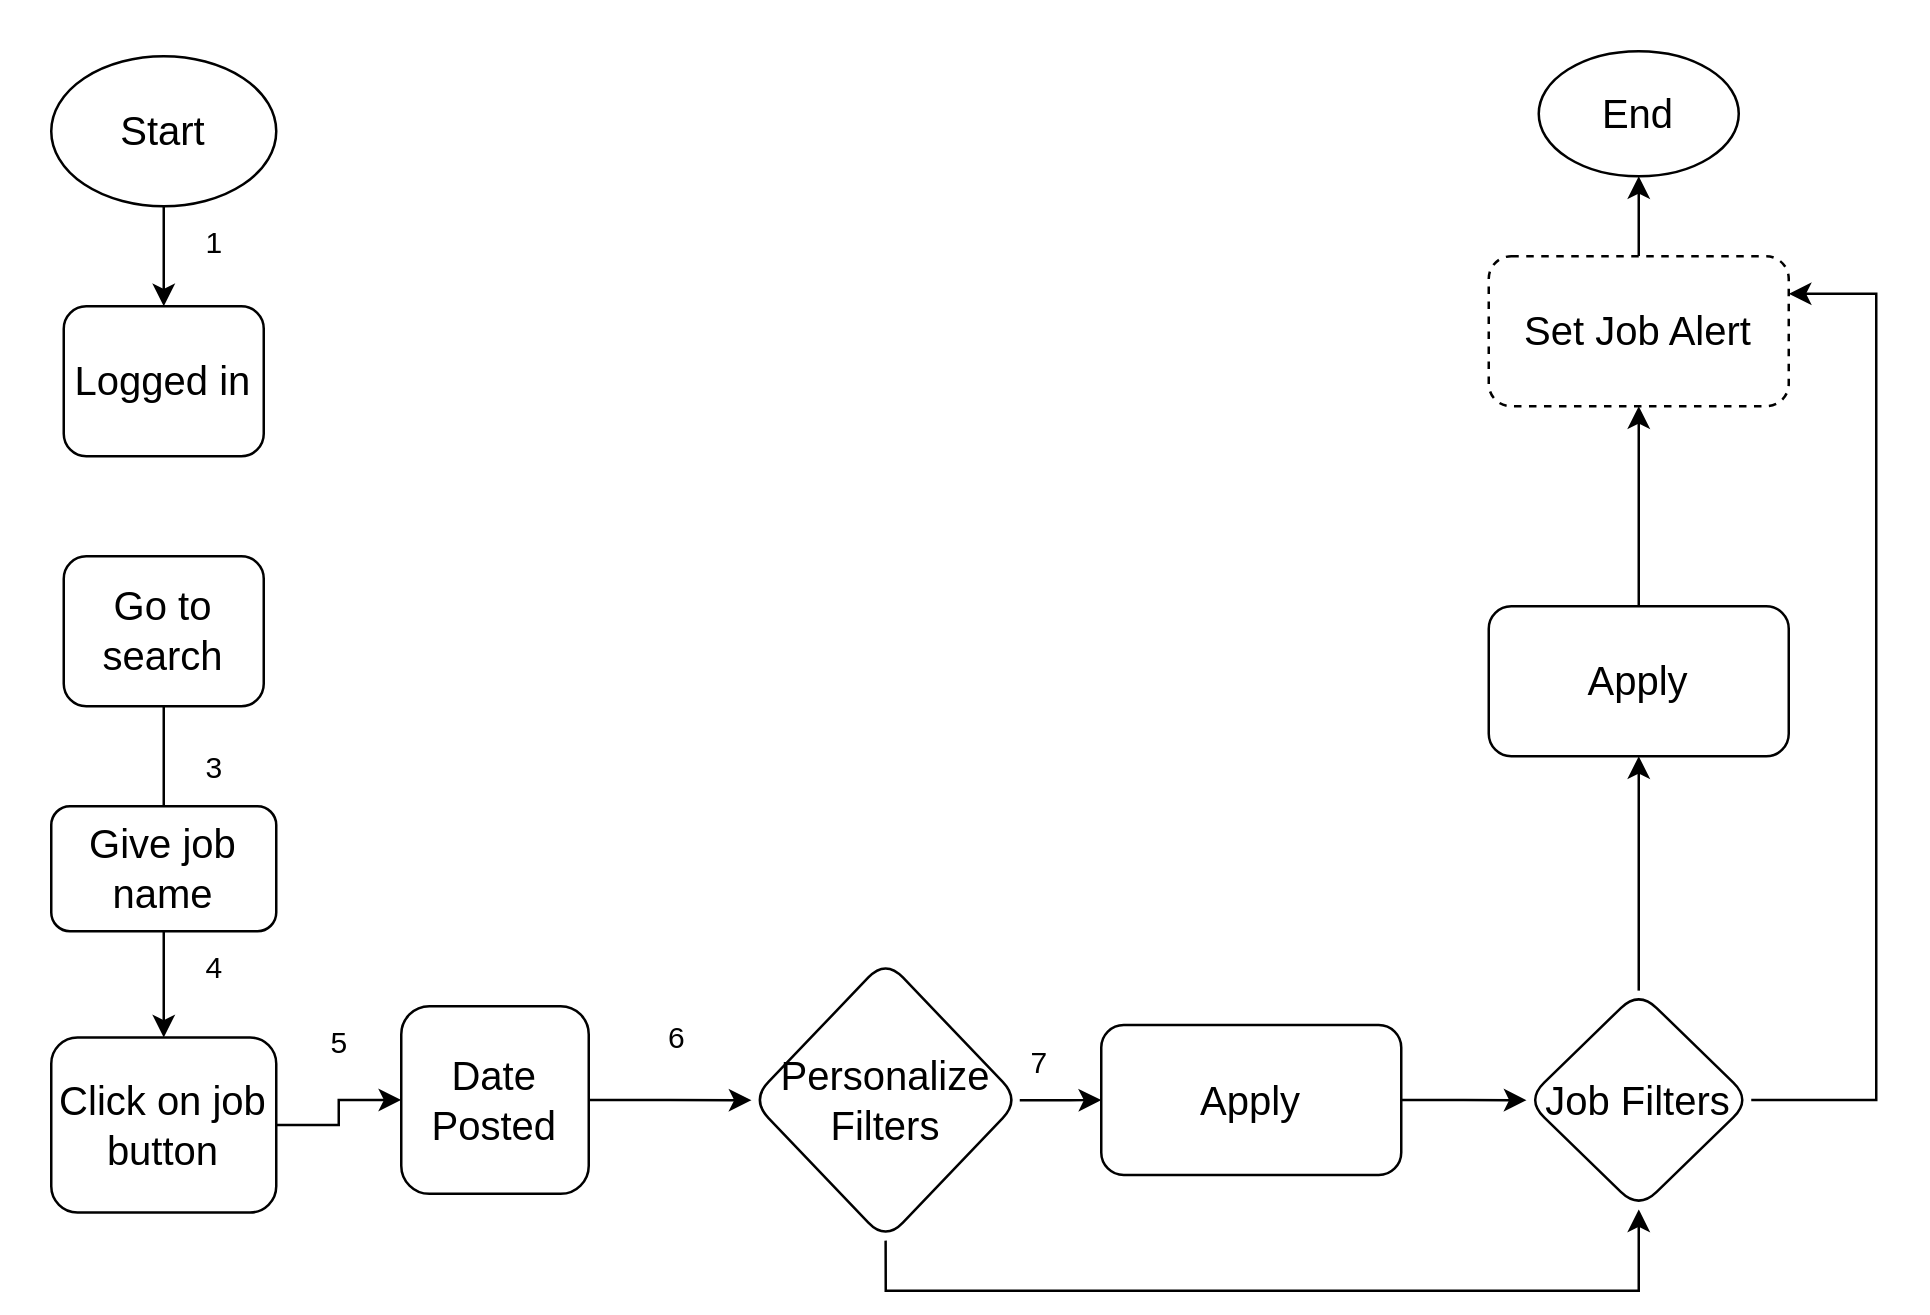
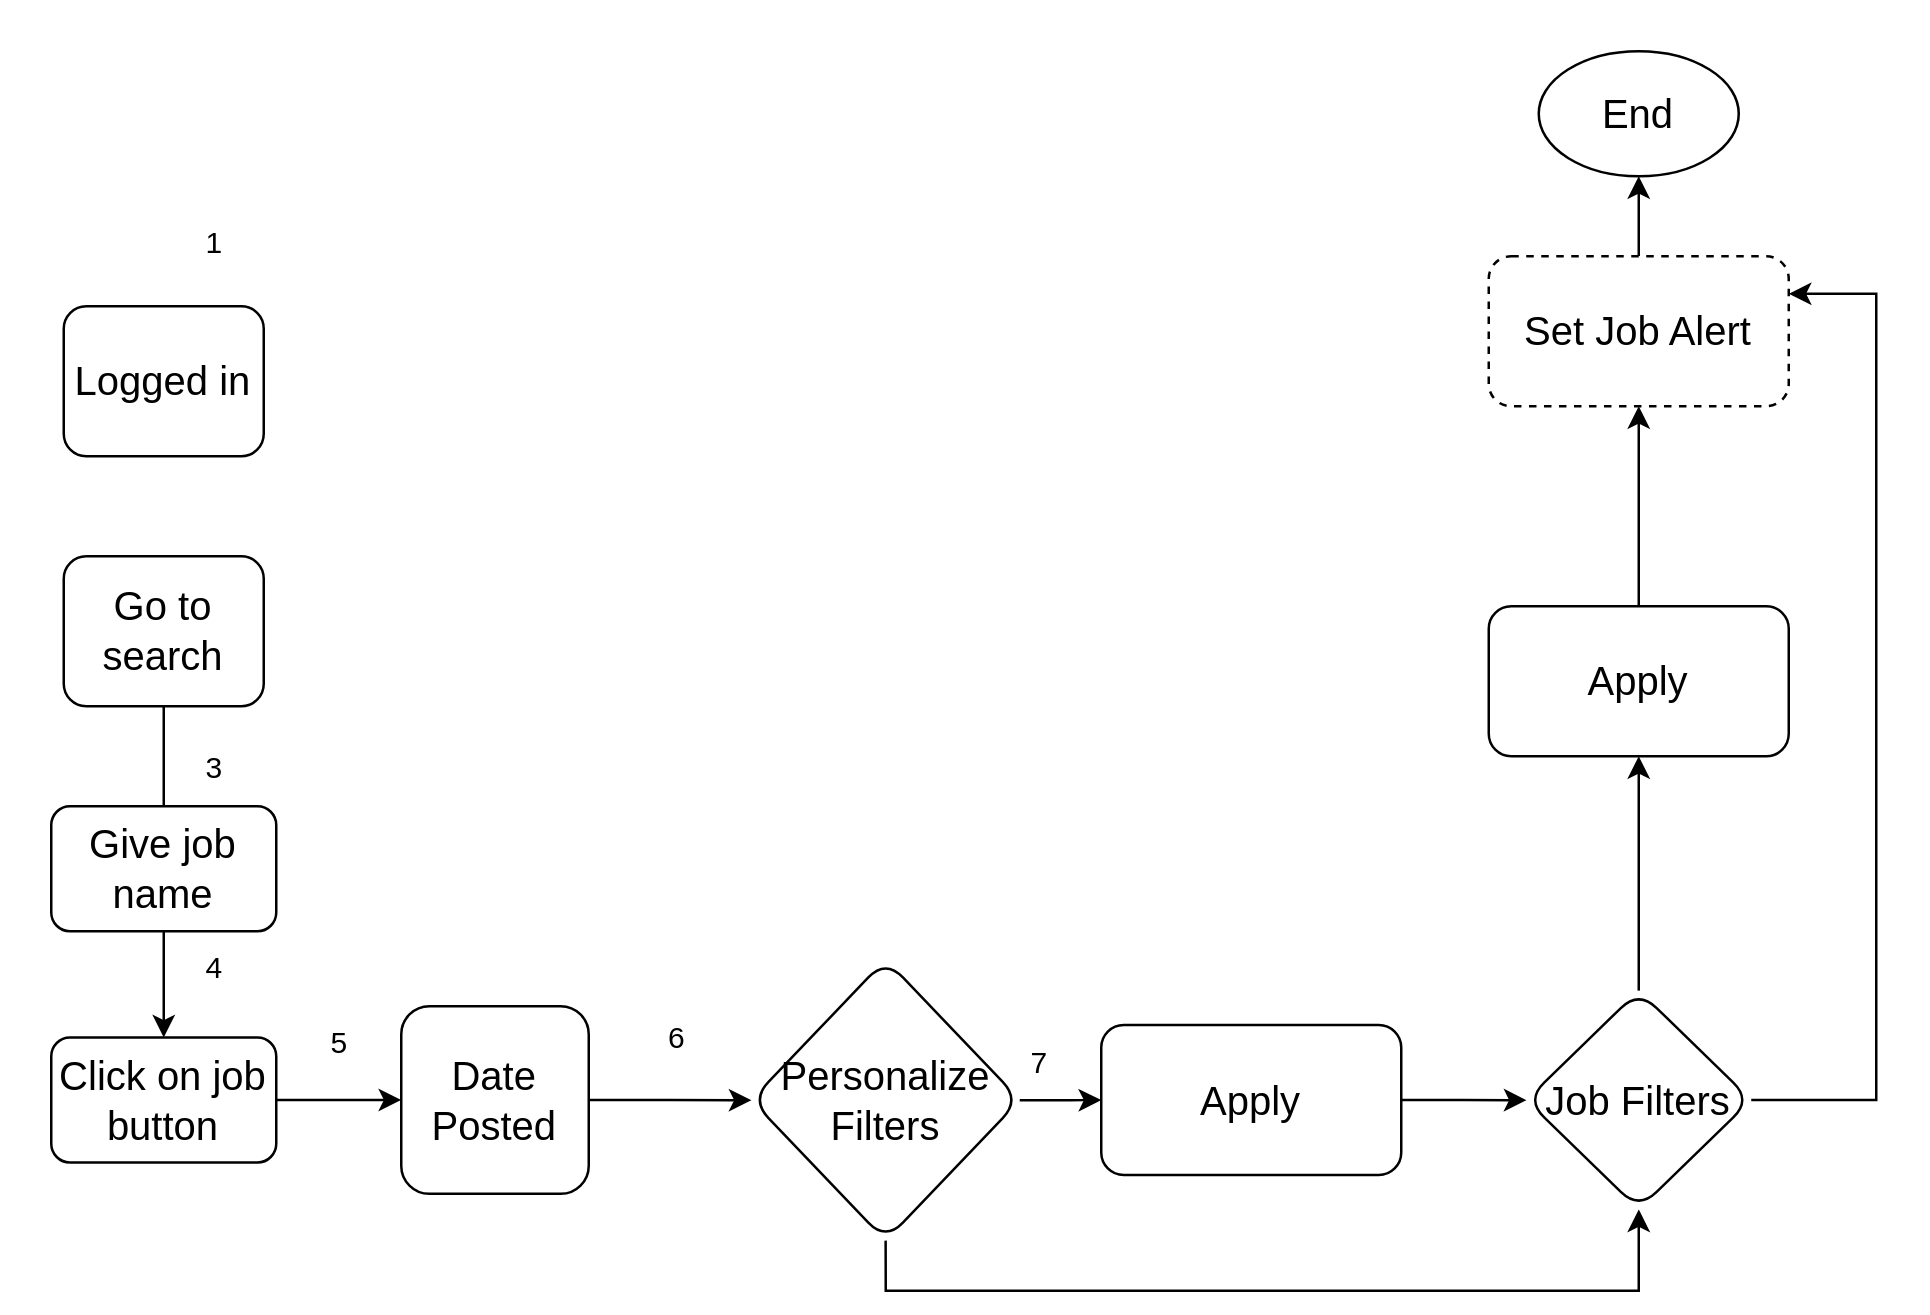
(164, 131) -> none
(164, 248) -> none
(164, 1125) -> (164, 1100)
